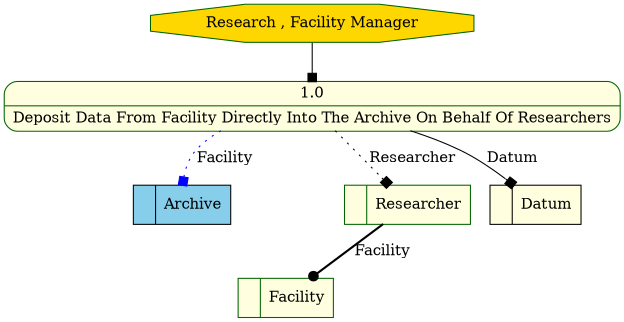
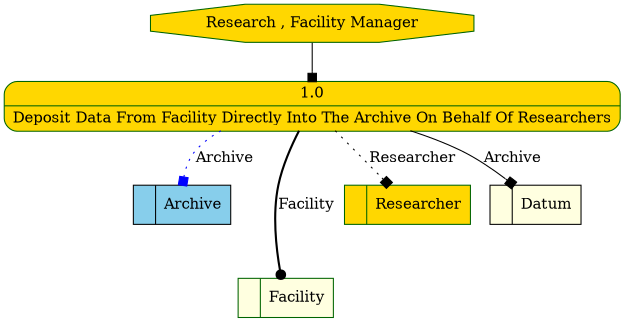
(312, 106) -> (312, 106)
(225, 158) -> (225, 158)
(513, 158) -> (513, 158)
(407, 205) -> (407, 205)
(350, 249) -> (276, 199)
